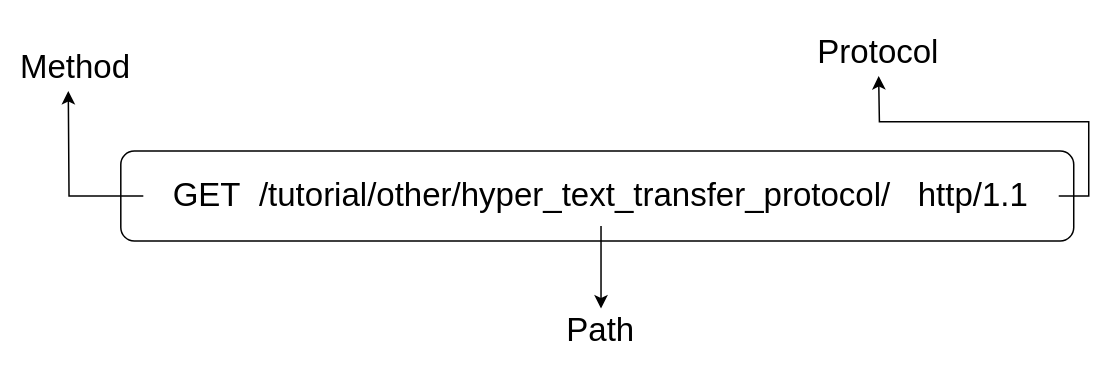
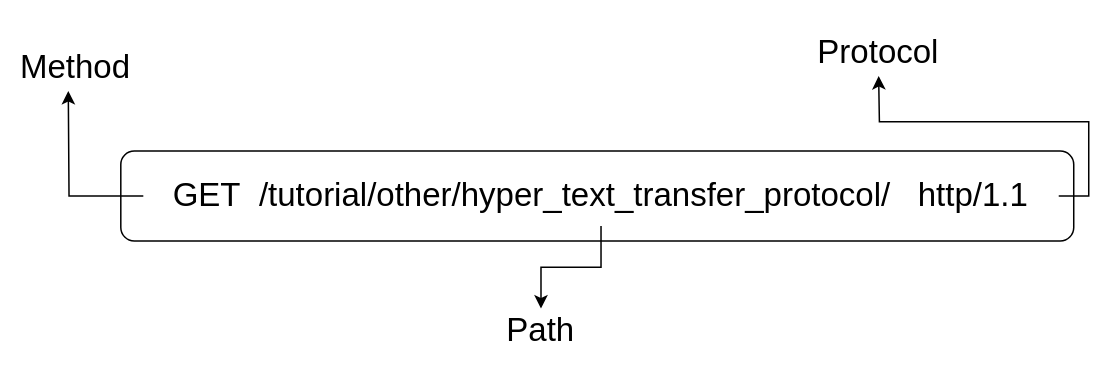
(601, 331) -> (541, 331)
